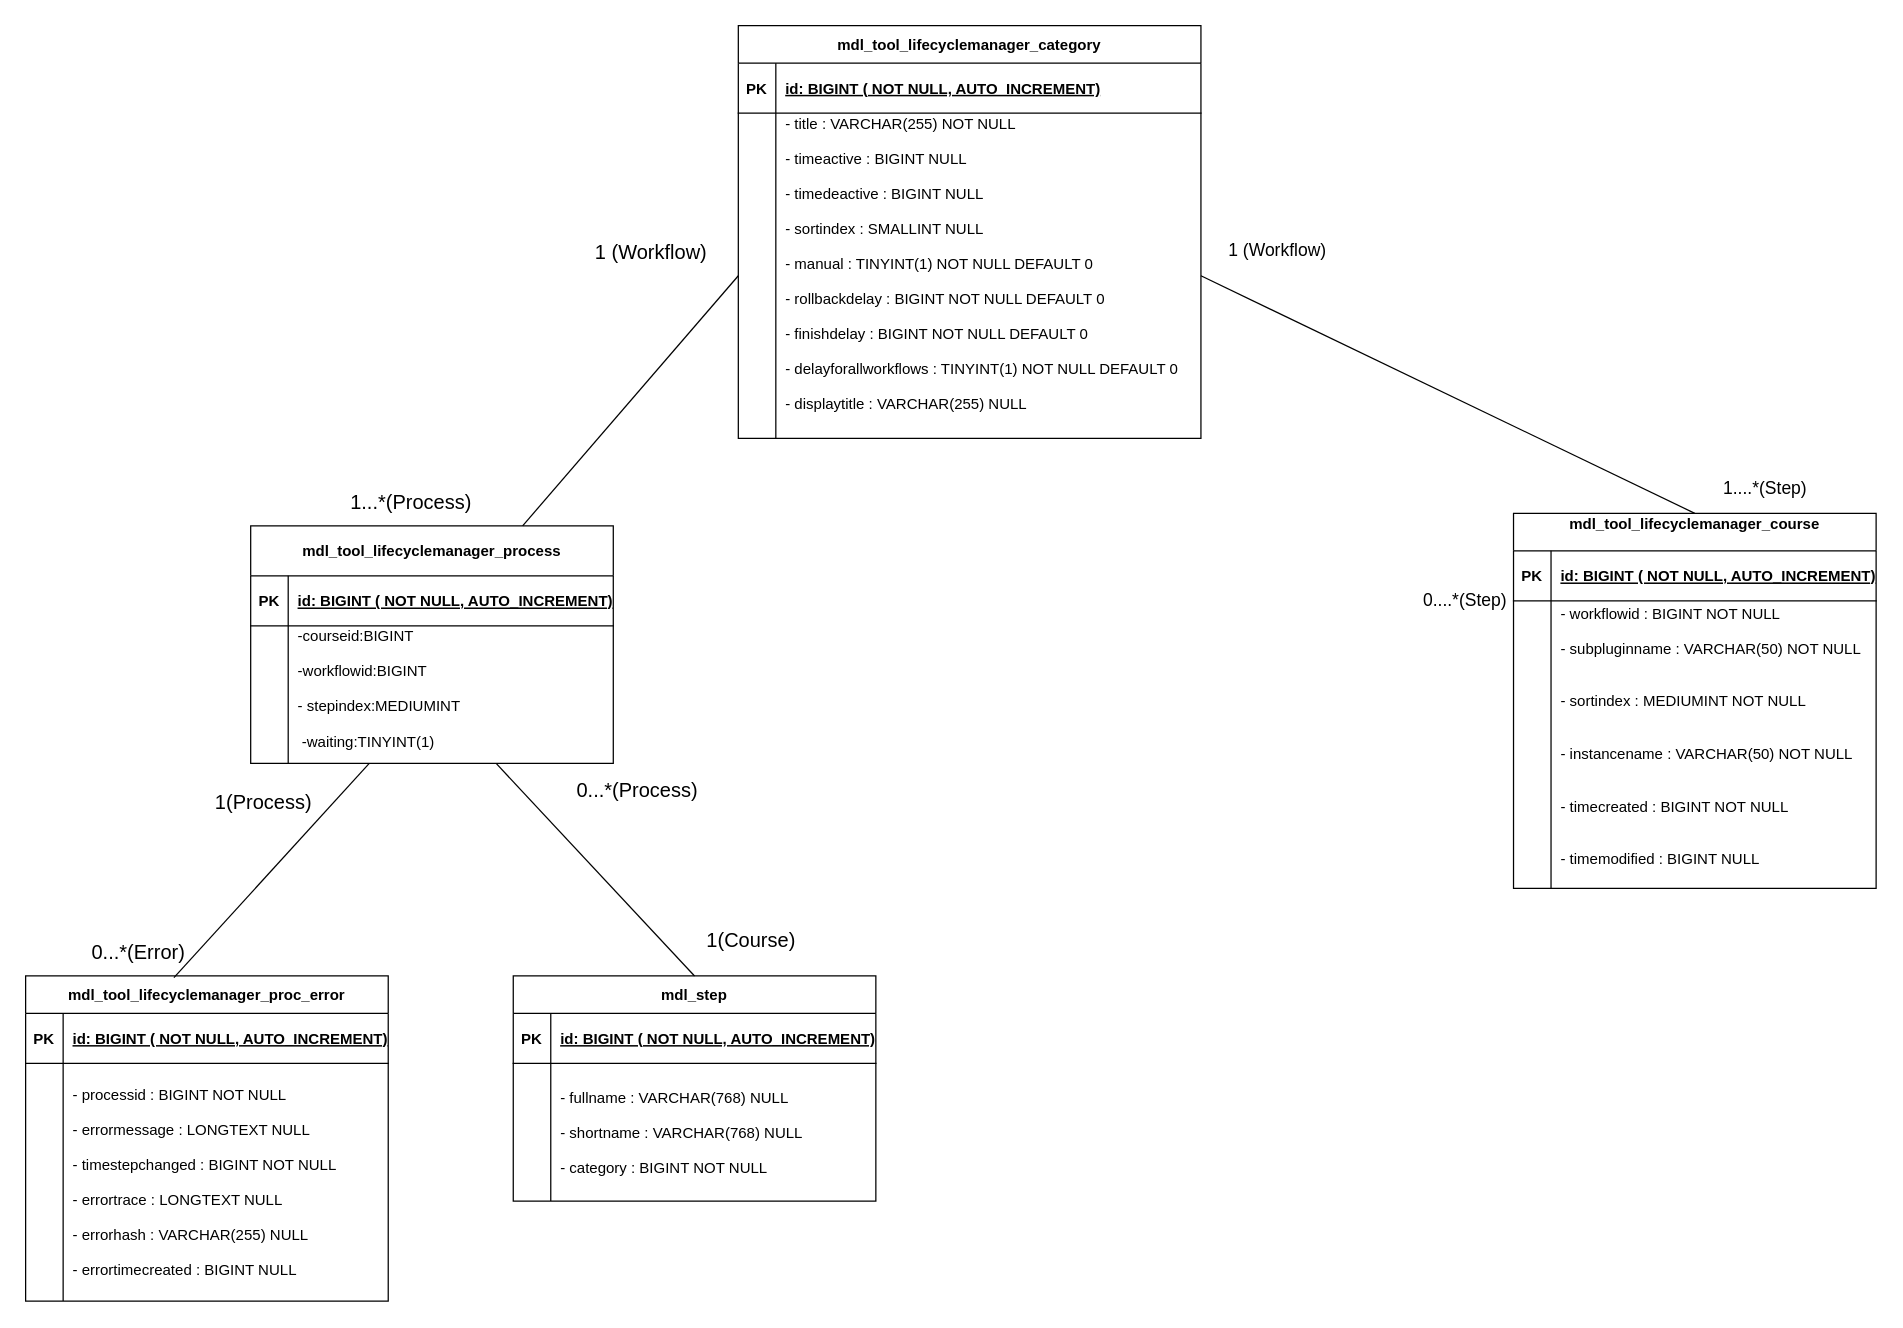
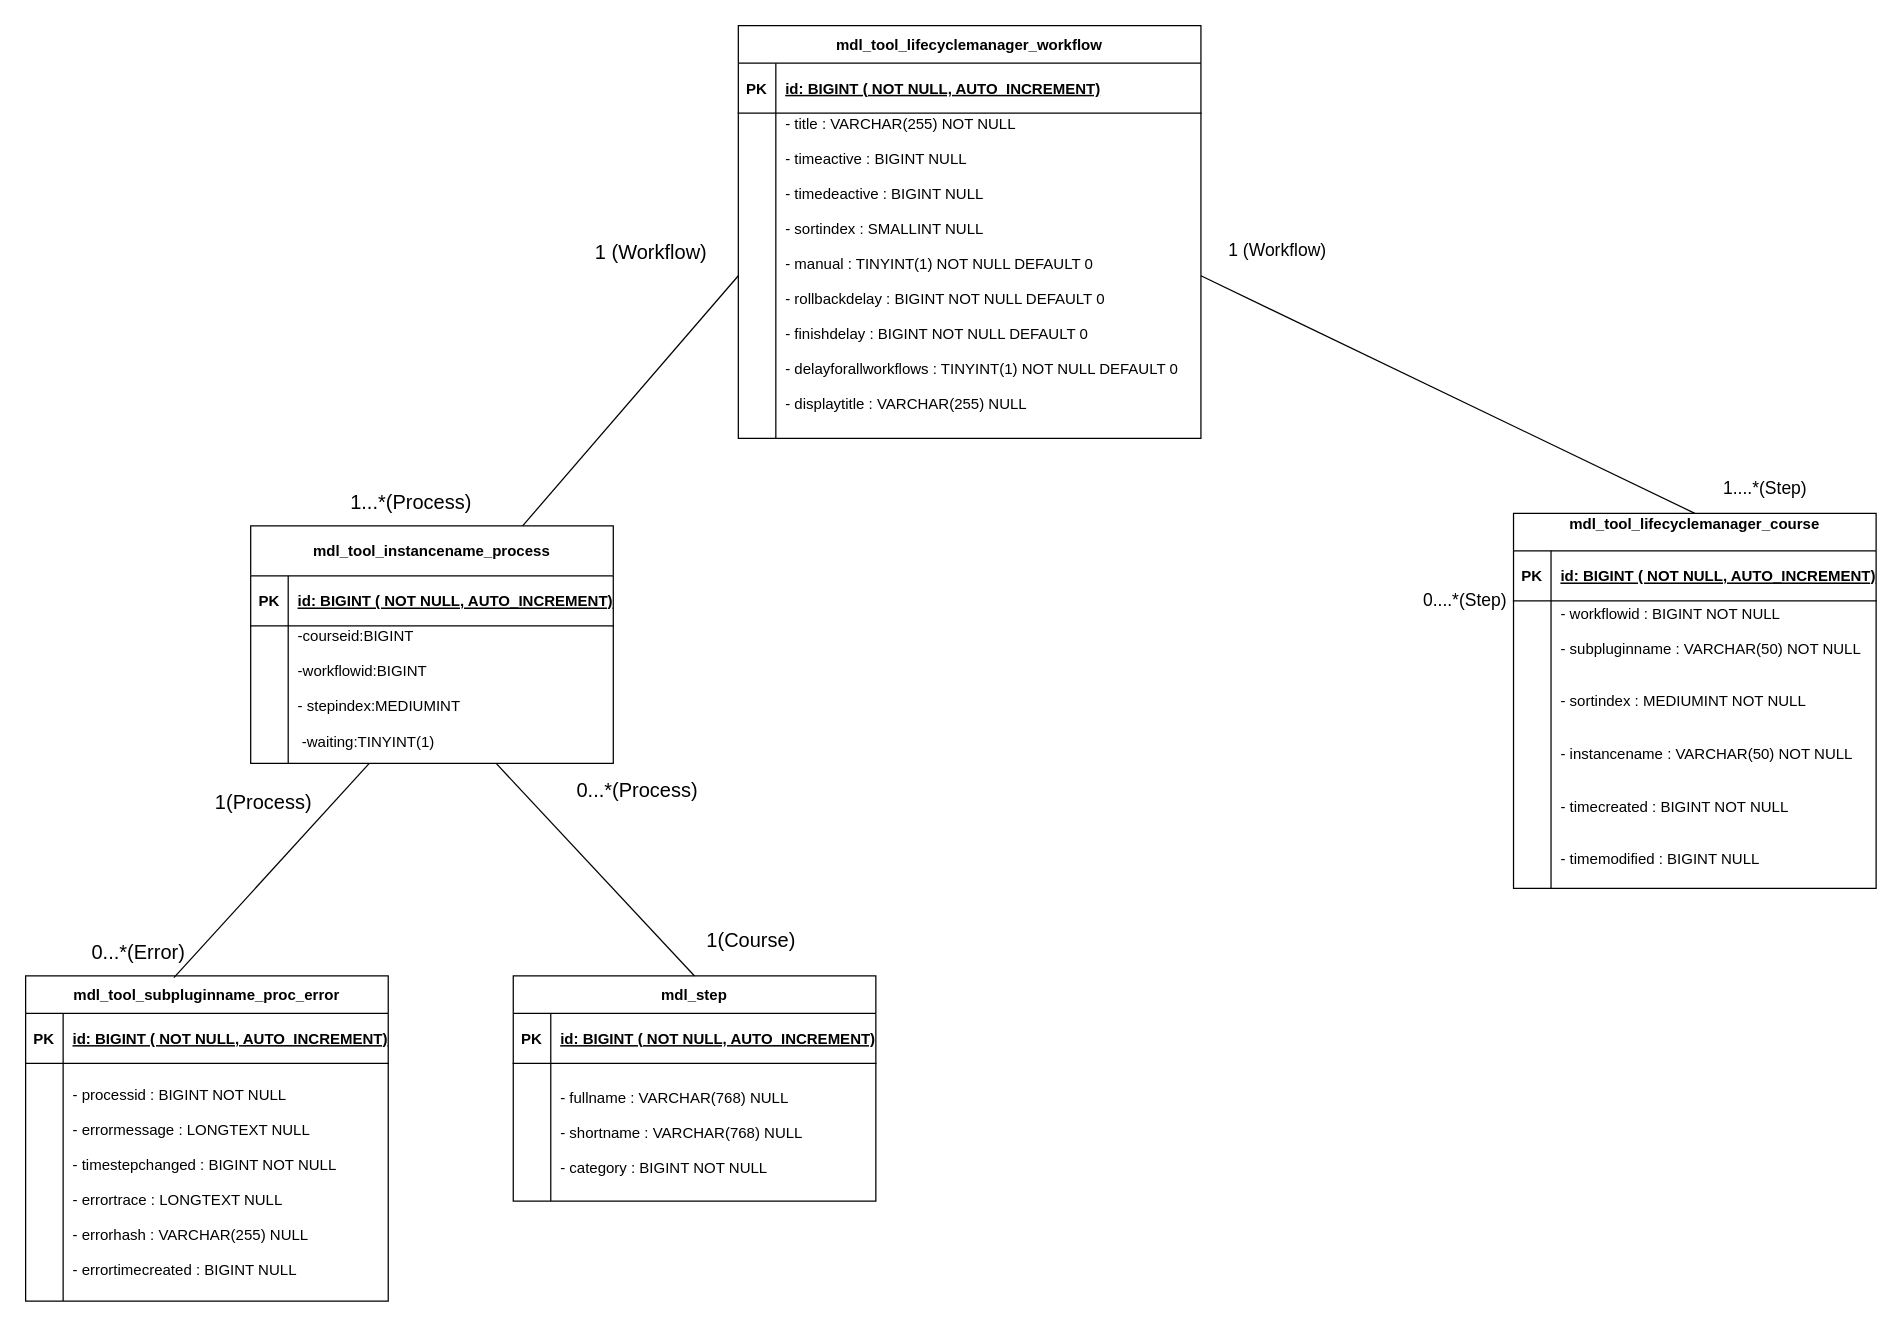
(969, 45) -> (969, 45)
(431, 551) -> (431, 551)
(206, 995) -> (206, 995)
